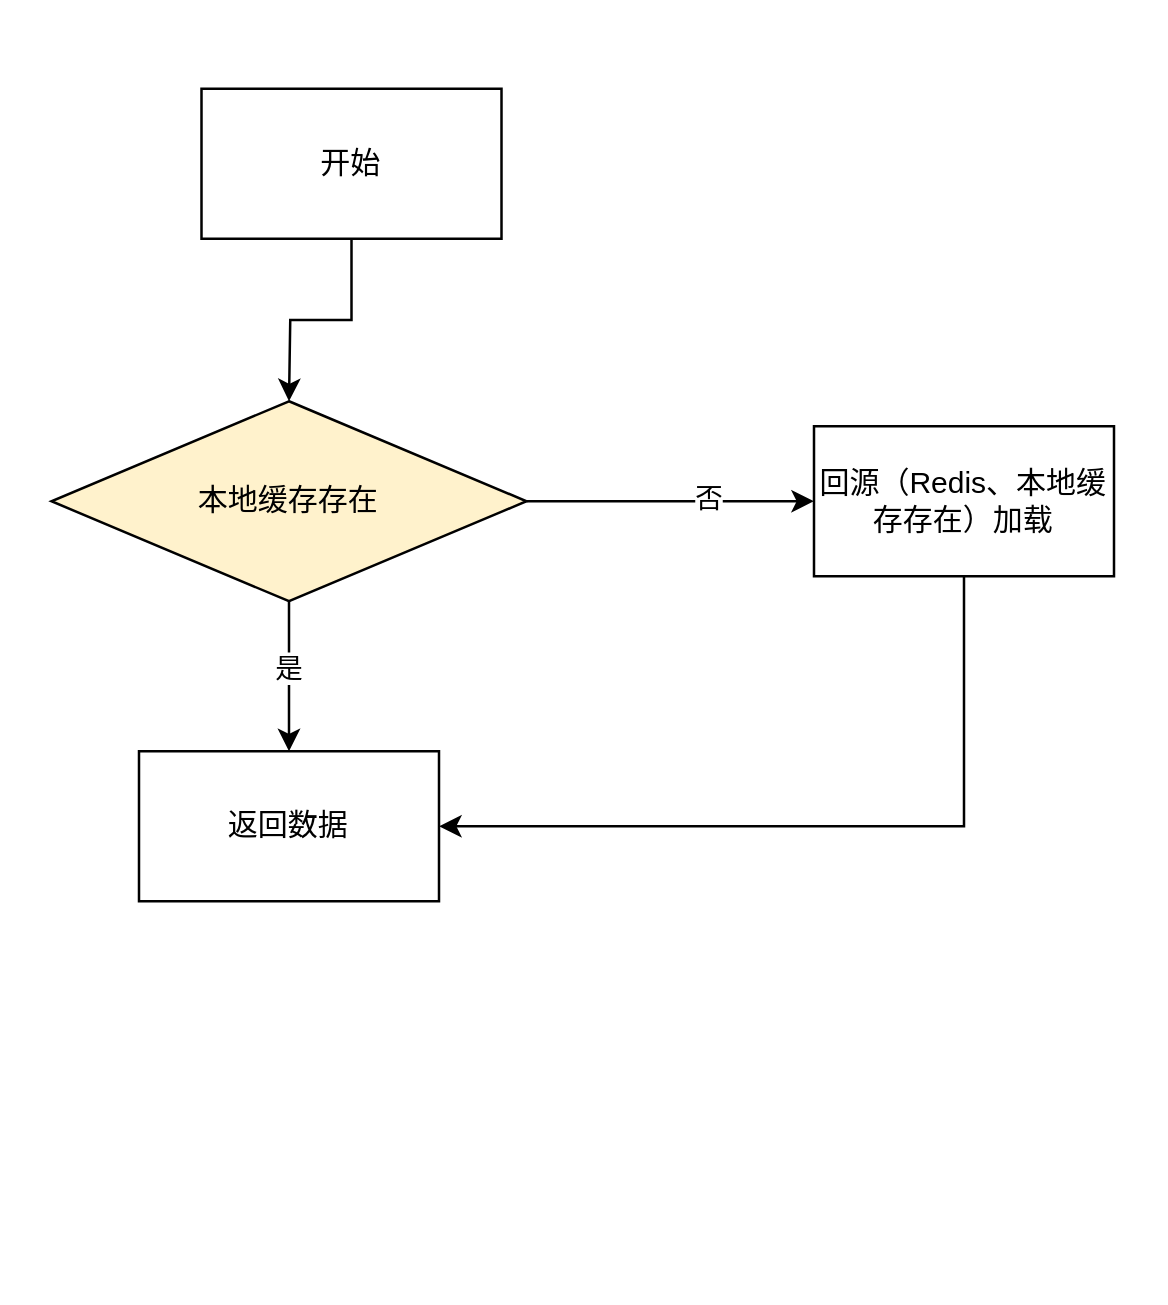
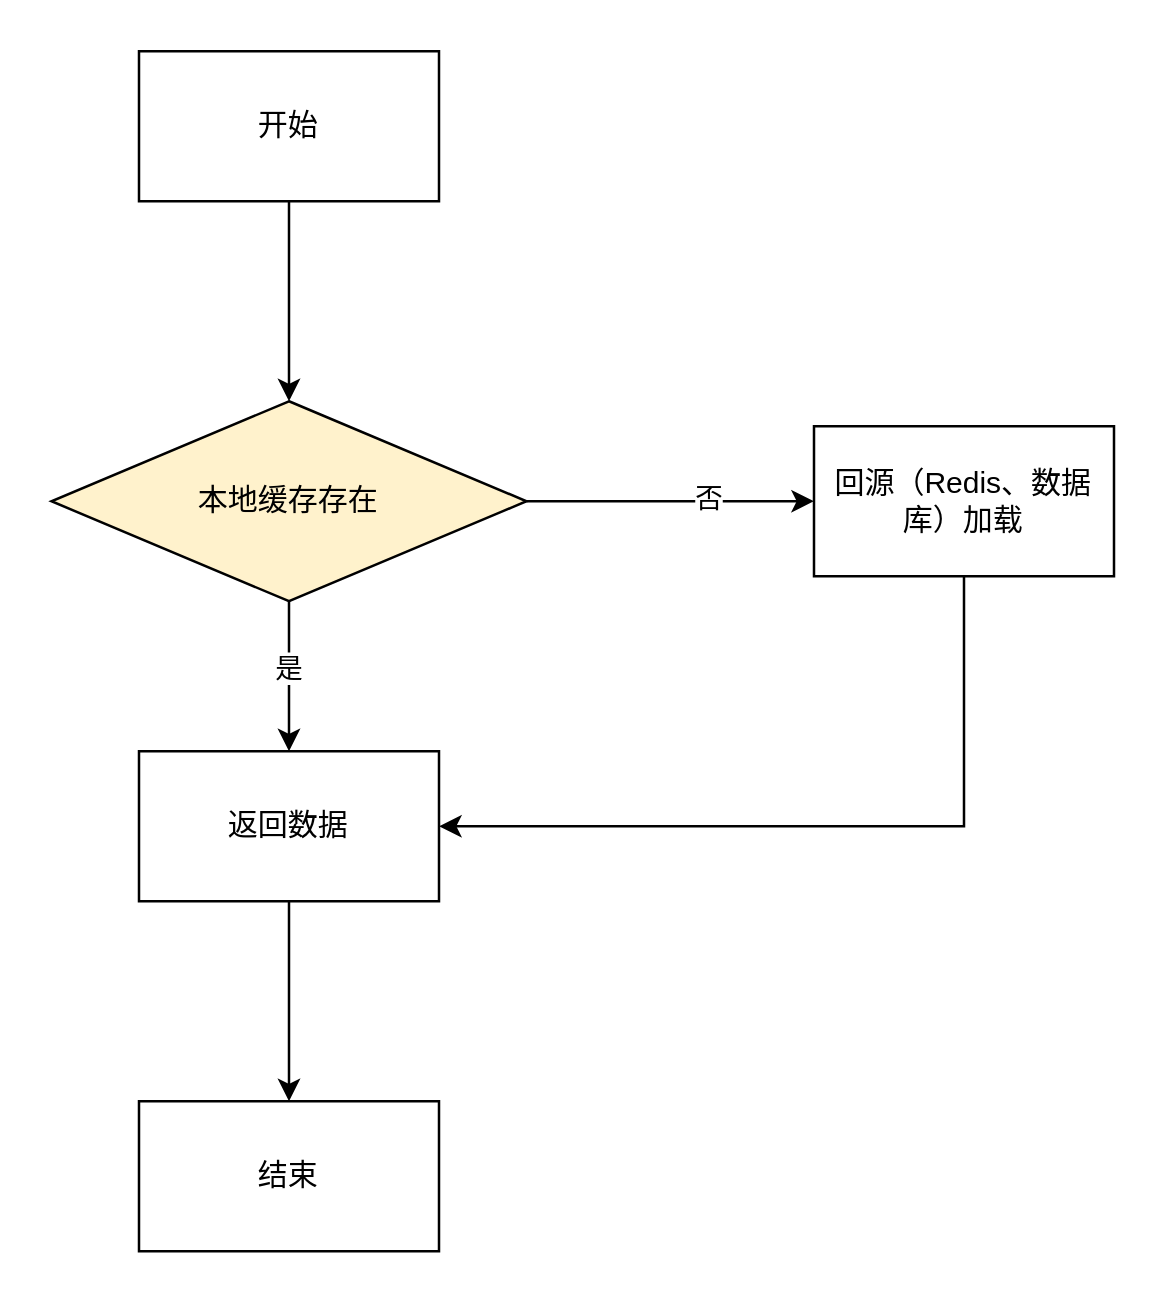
(351, 164) -> (289, 126)
(964, 501) -> (964, 501)
none -> (289, 993)
none -> (289, 1176)
